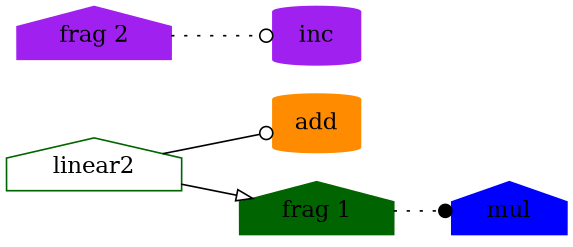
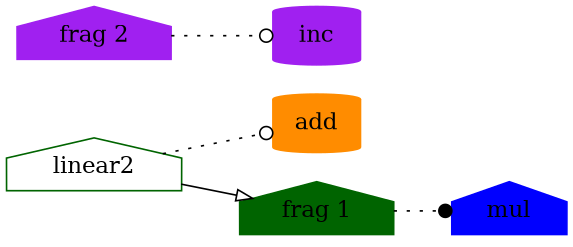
(211, 144) -> (211, 144)
